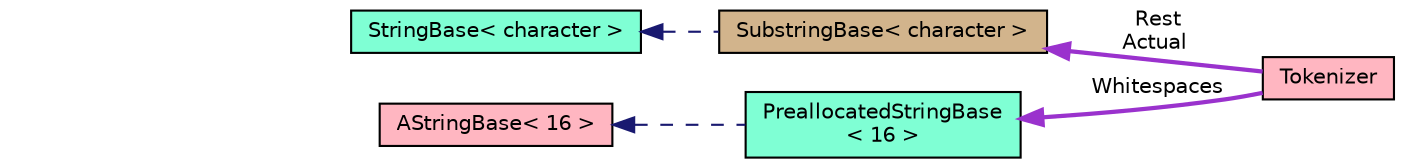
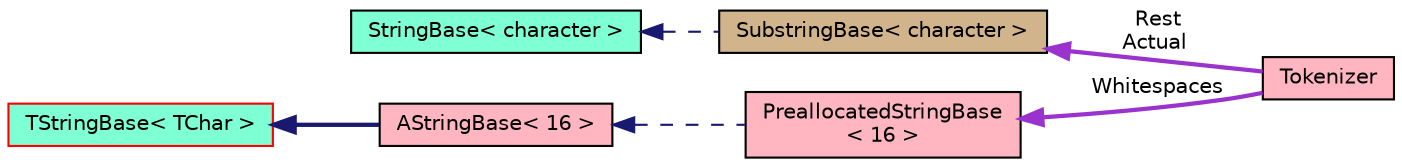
none -> (141, 125)
(883, 125) -> (883, 125)
